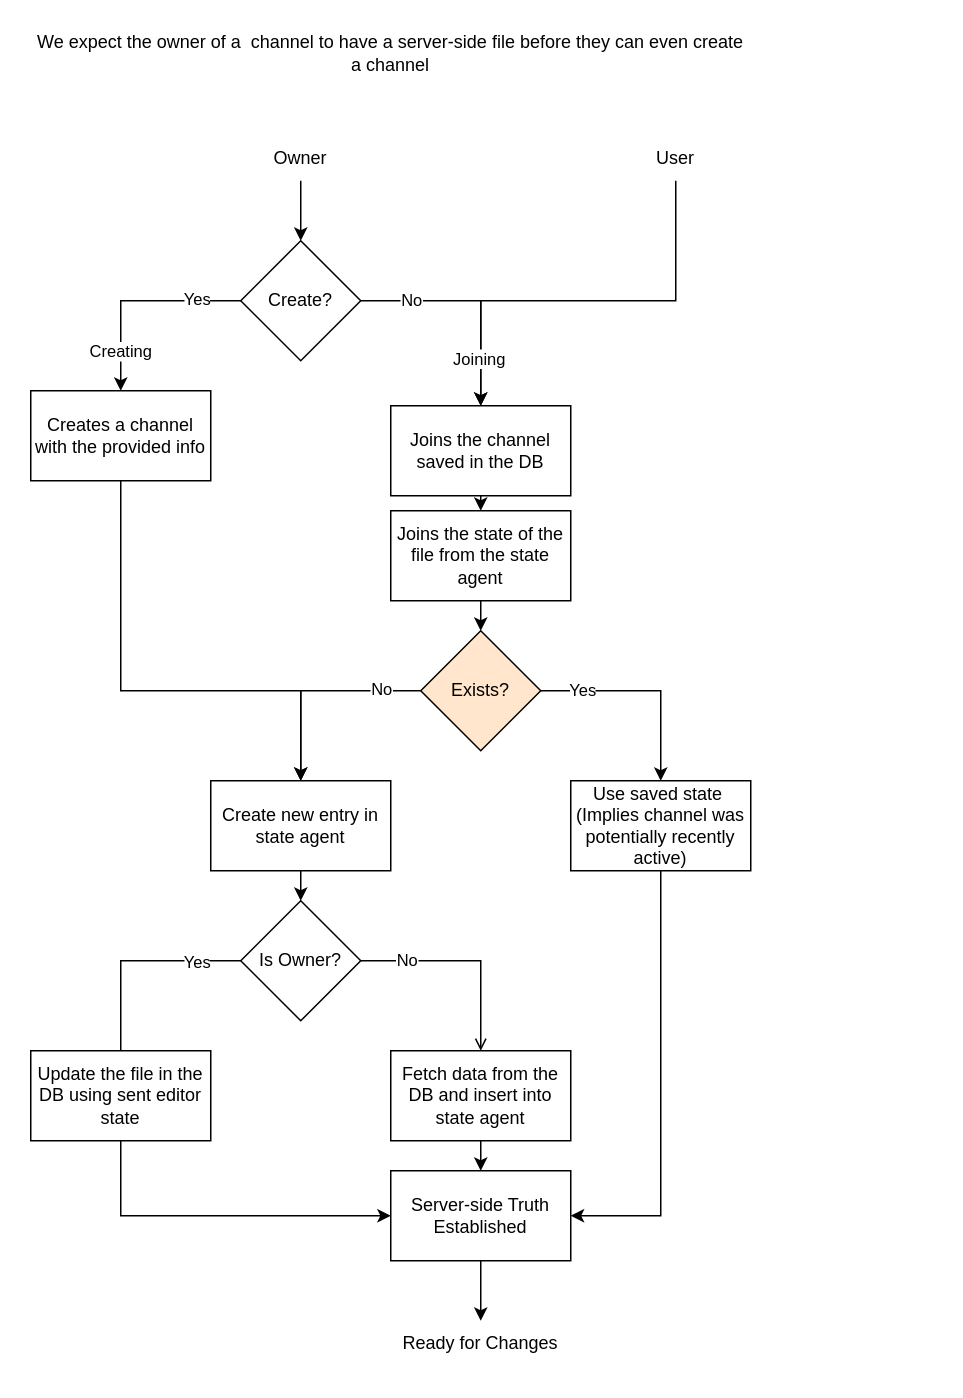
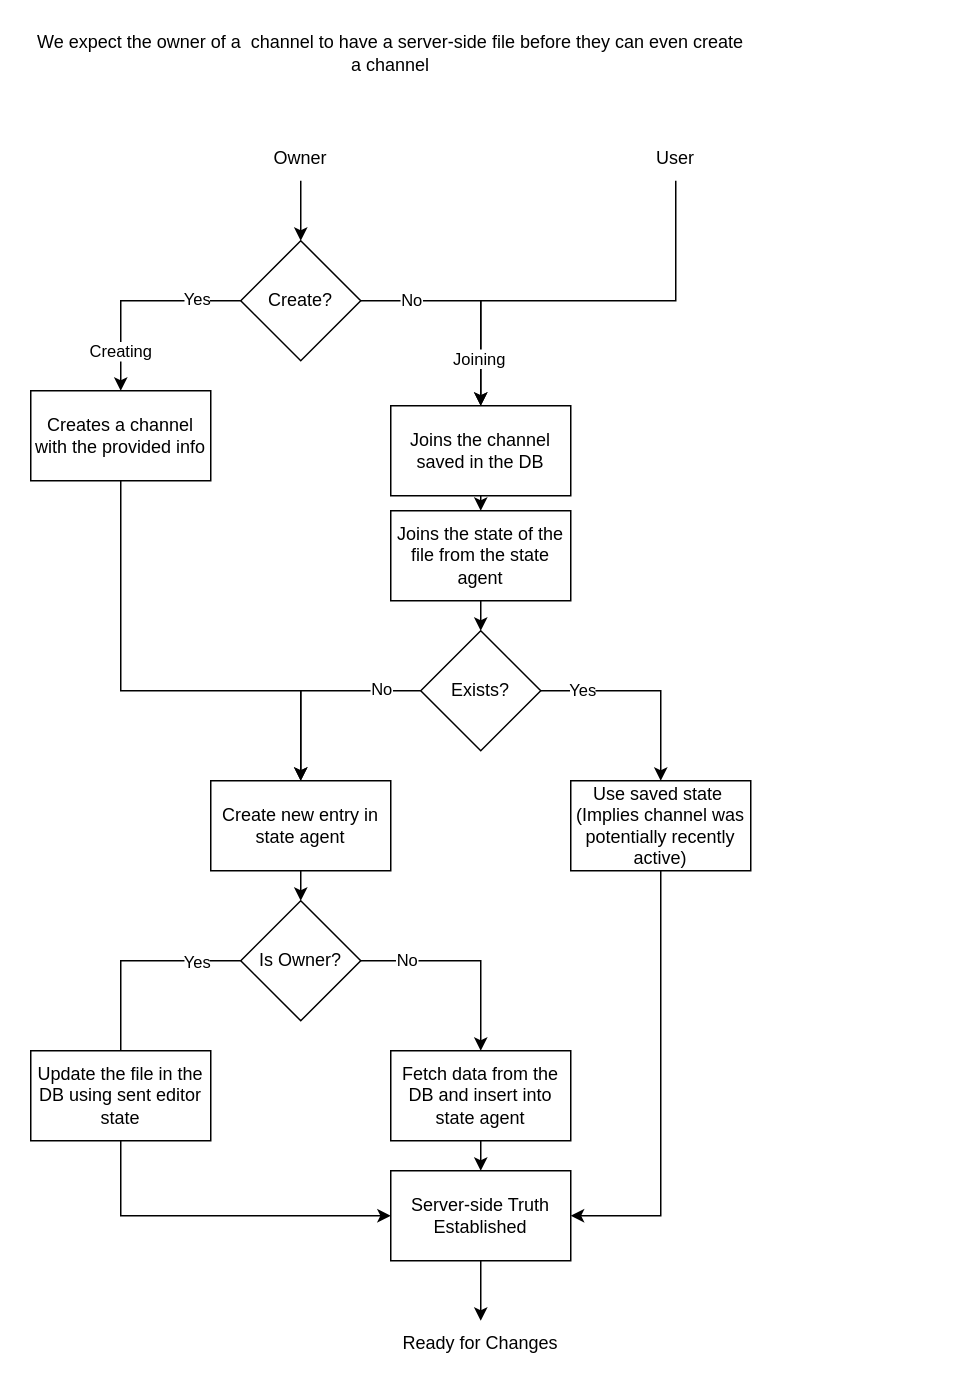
(481, 691) -> (481, 691)
(481, 1041) -> (481, 1039)
